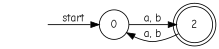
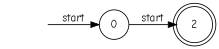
(153, 18) -> (153, 18)
(157, 41) -> none
